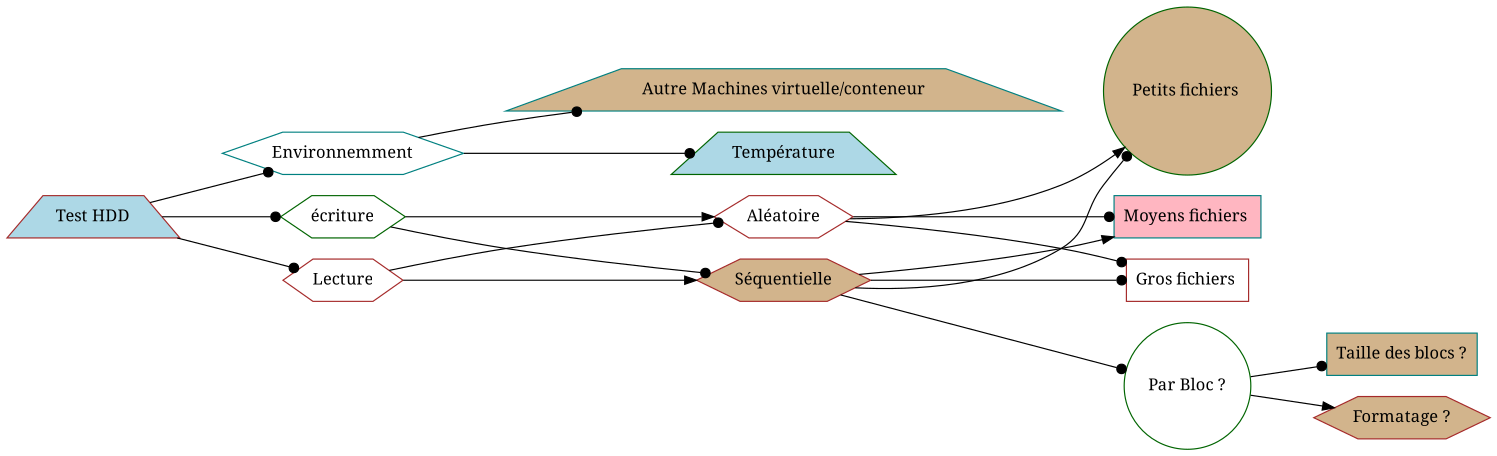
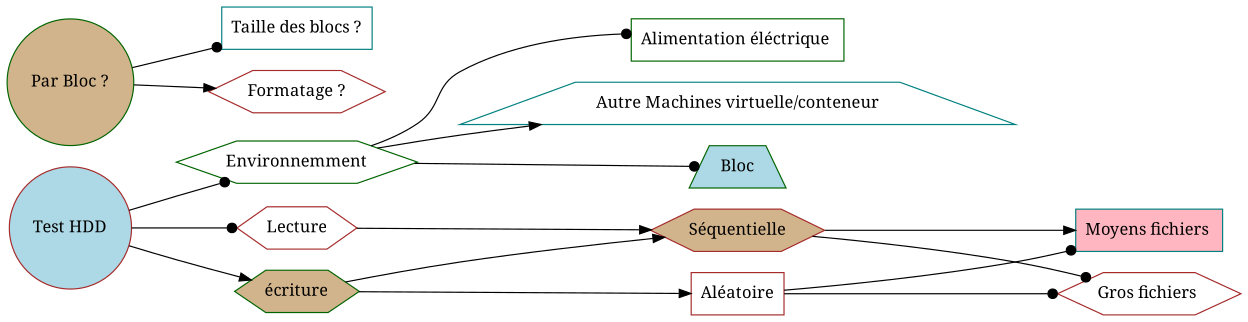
none -> (738, 40)
(784, 90) -> (738, 103)
(1187, 91) -> none
(495, 123) -> (453, 136)
(343, 153) -> (297, 162)
(784, 153) -> (738, 167)
(93, 217) -> (70, 228)
(216, 217) -> (184, 262)
(343, 217) -> (297, 291)
(784, 217) -> (738, 294)
(551, 242) -> none
(545, 254) -> (499, 257)
(1187, 280) -> (1149, 294)
(979, 331) -> none
(1402, 354) -> (297, 28)
(1187, 386) -> (70, 82)
(1402, 418) -> (297, 92)
